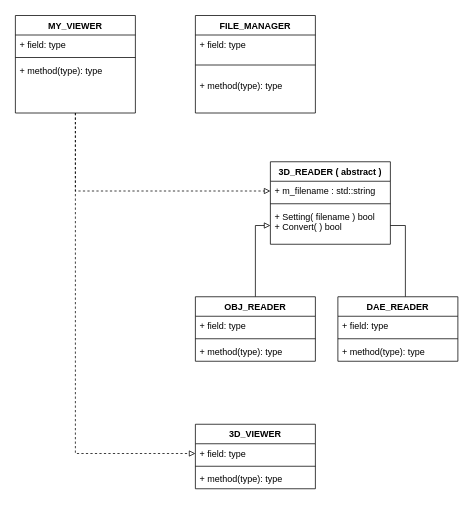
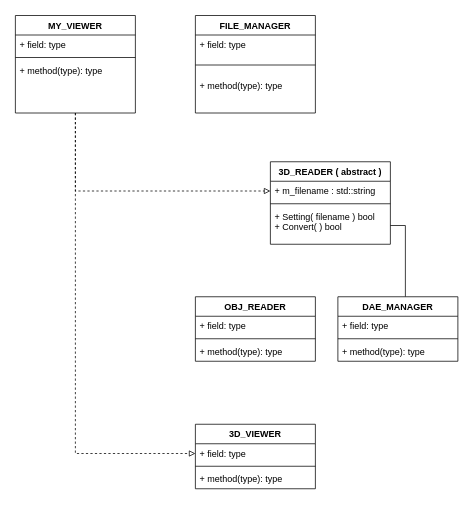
(255, 257) -> none
(398, 307) -> (398, 307)
